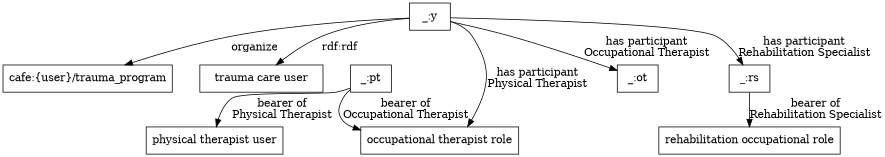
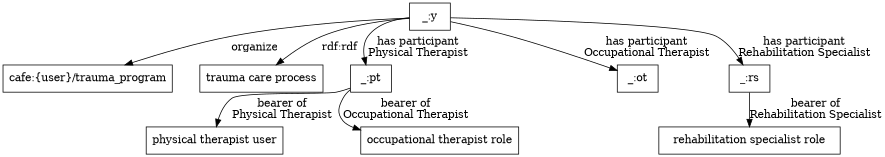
(485, 65) -> (377, 28)
(261, 79) -> (261, 79)
(750, 141) -> (750, 141)
